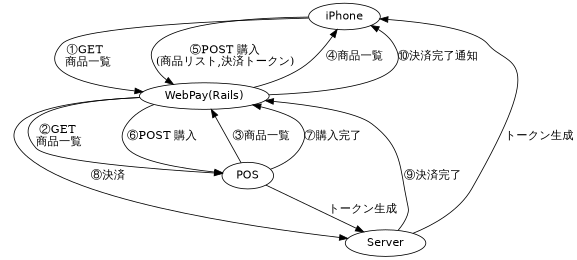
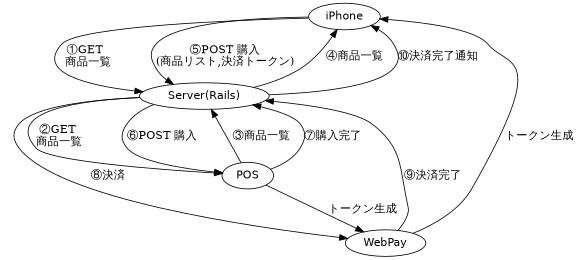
(204, 96) -> (204, 96)
(386, 243) -> (386, 243)
